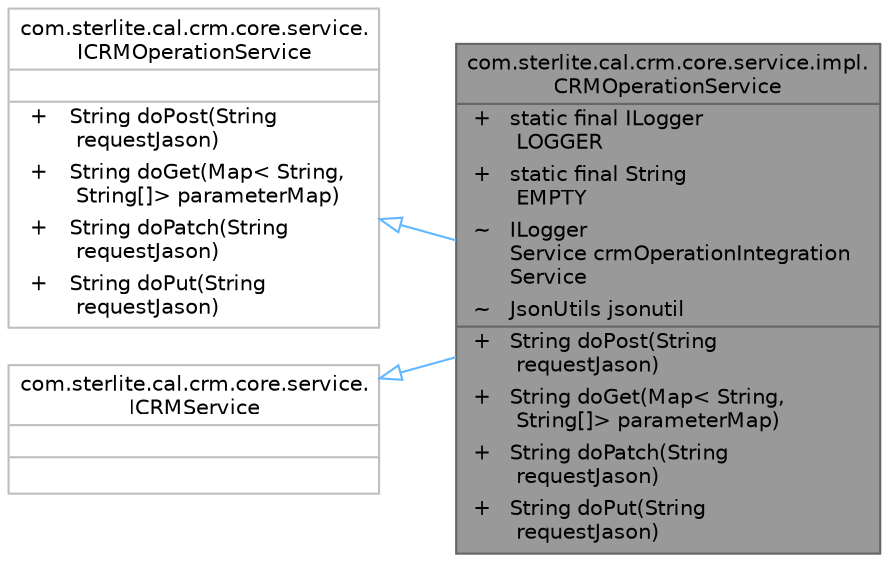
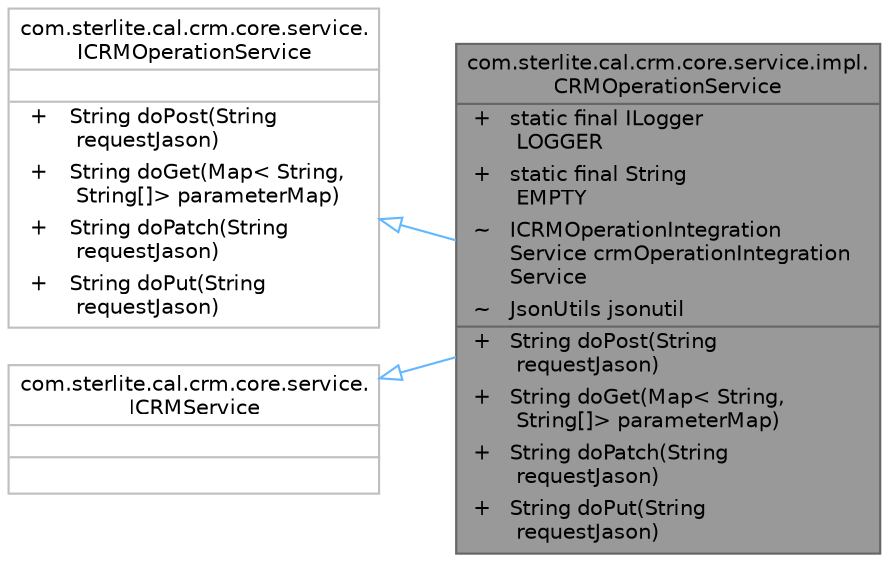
(549, 230) -> (646, 230)
